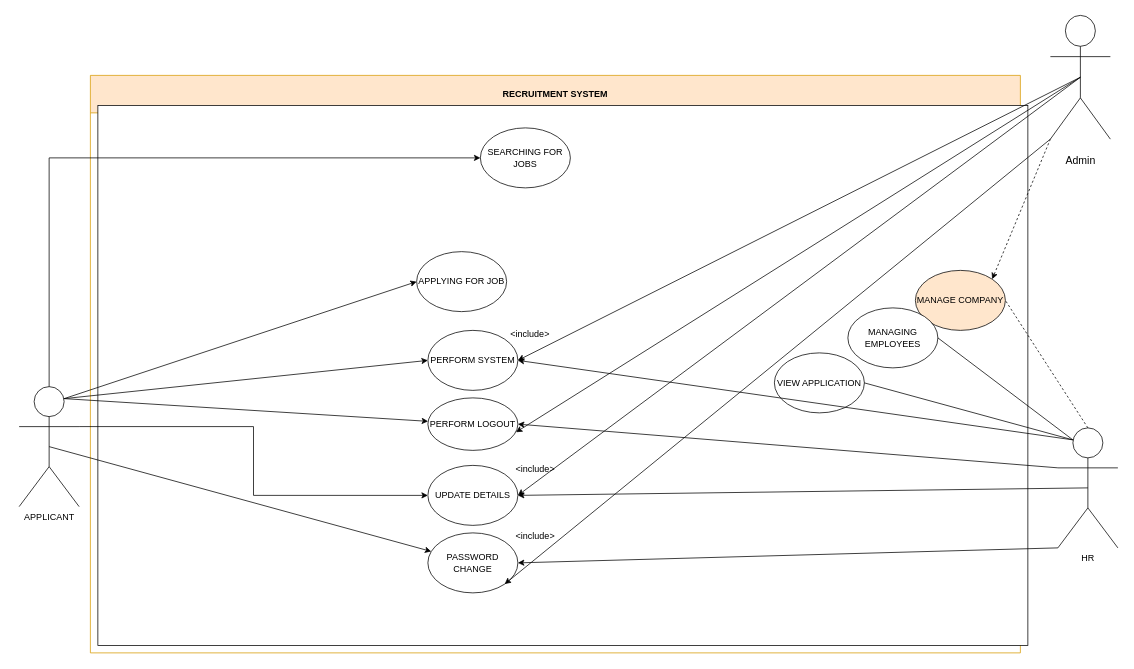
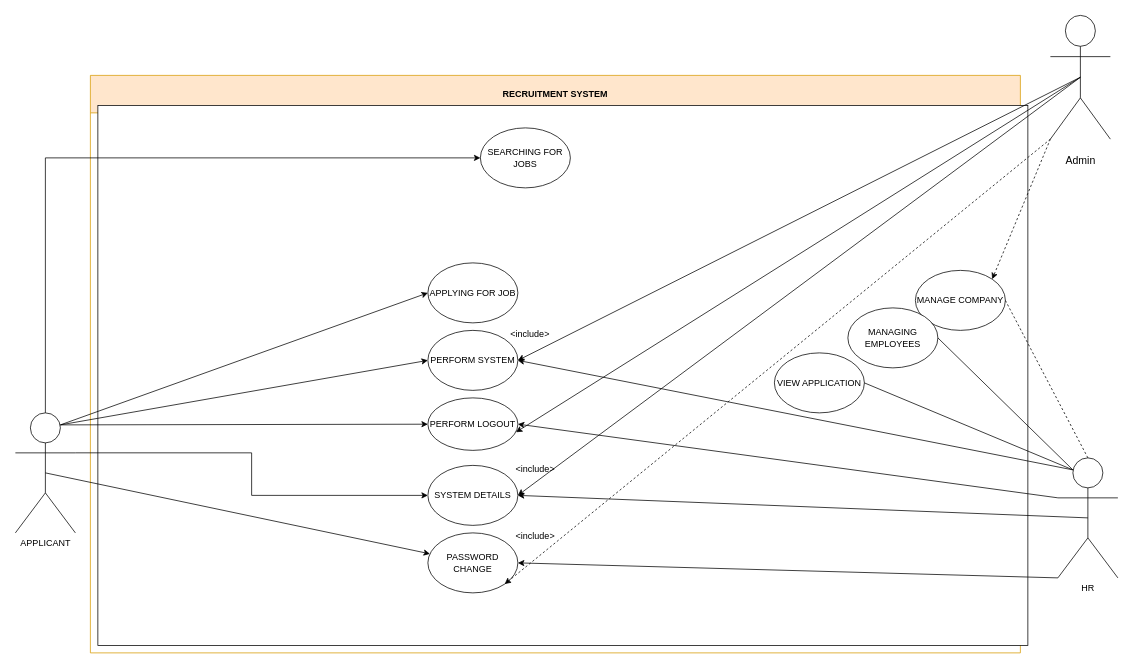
(462, 282) -> (473, 293)
(960, 300) -> (960, 300)
(781, 359) -> (781, 359)
(49, 447) -> (45, 473)
(1088, 488) -> (1088, 518)
(473, 495) -> (473, 495)
